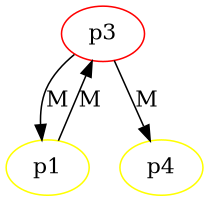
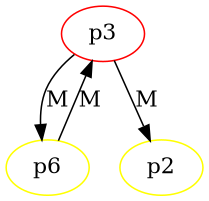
(48, 168) -> (48, 168)
(161, 168) -> (161, 168)
